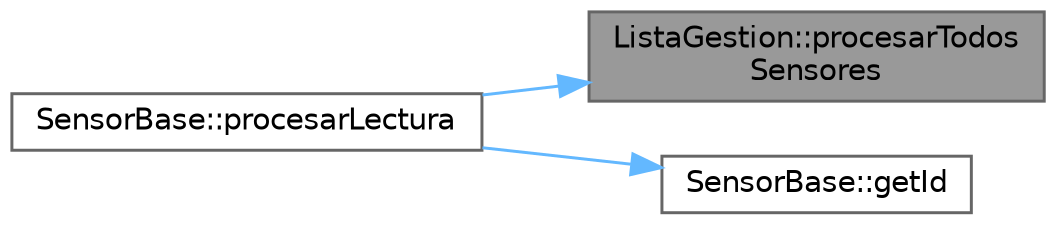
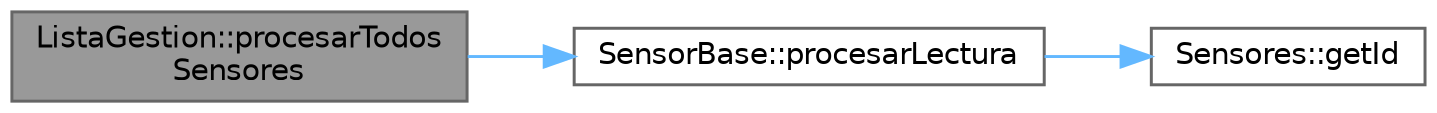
(521, 91) -> (506, 57)
(817, 184) -> (1288, 57)
